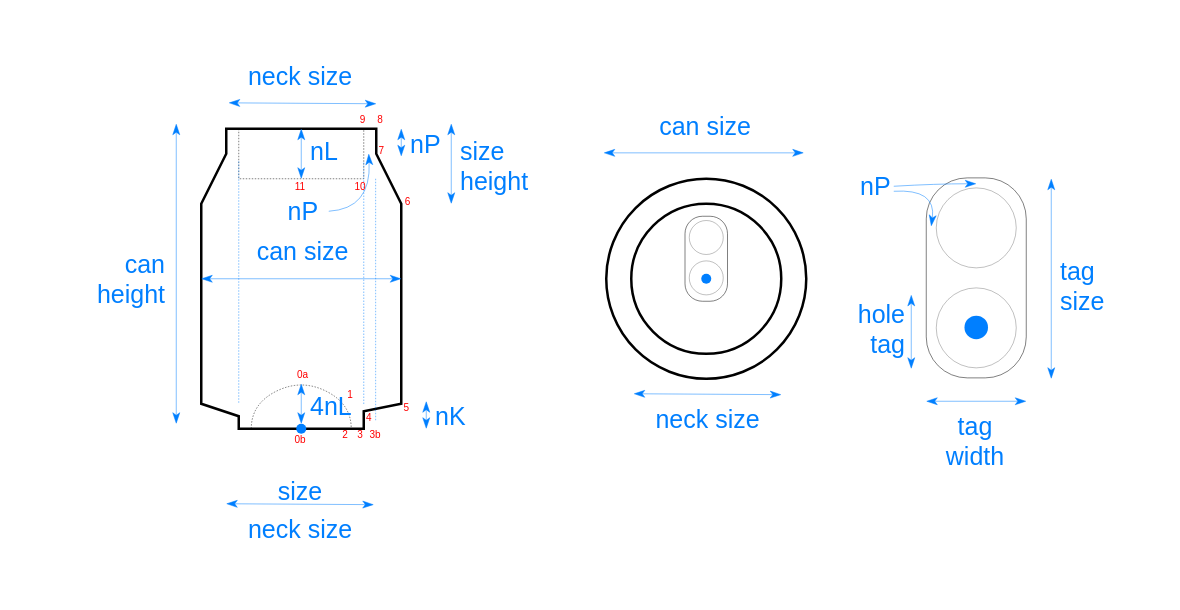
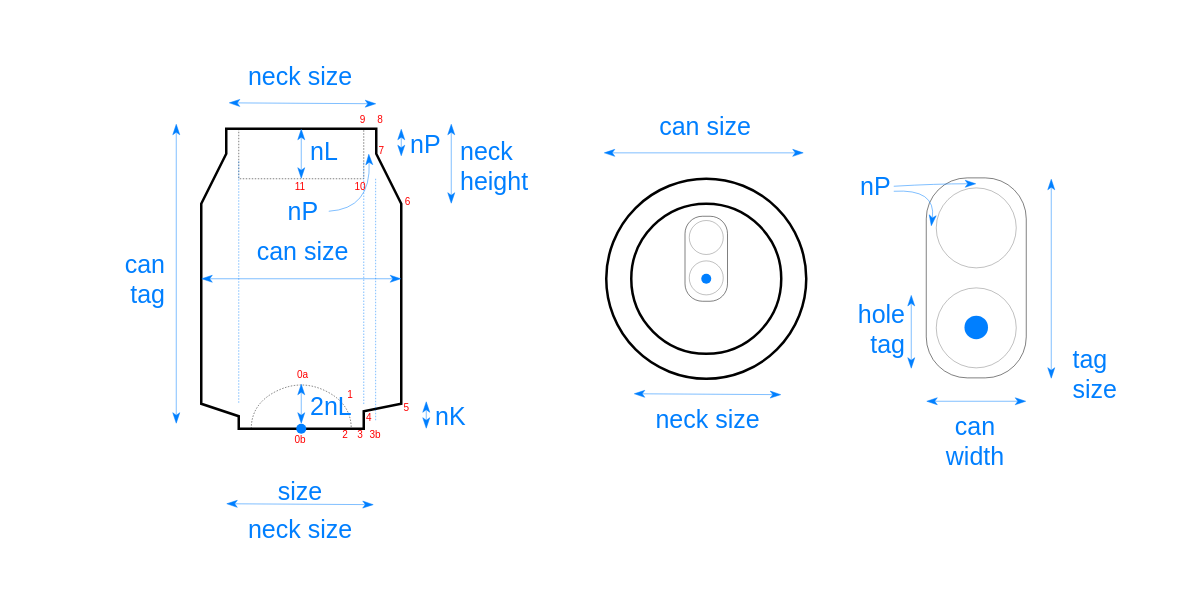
(500, 166) -> (500, 166)
(128, 279) -> (145, 279)
(1089, 279) -> (1101, 366)
(329, 406) -> (329, 406)
(976, 441) -> (976, 441)
